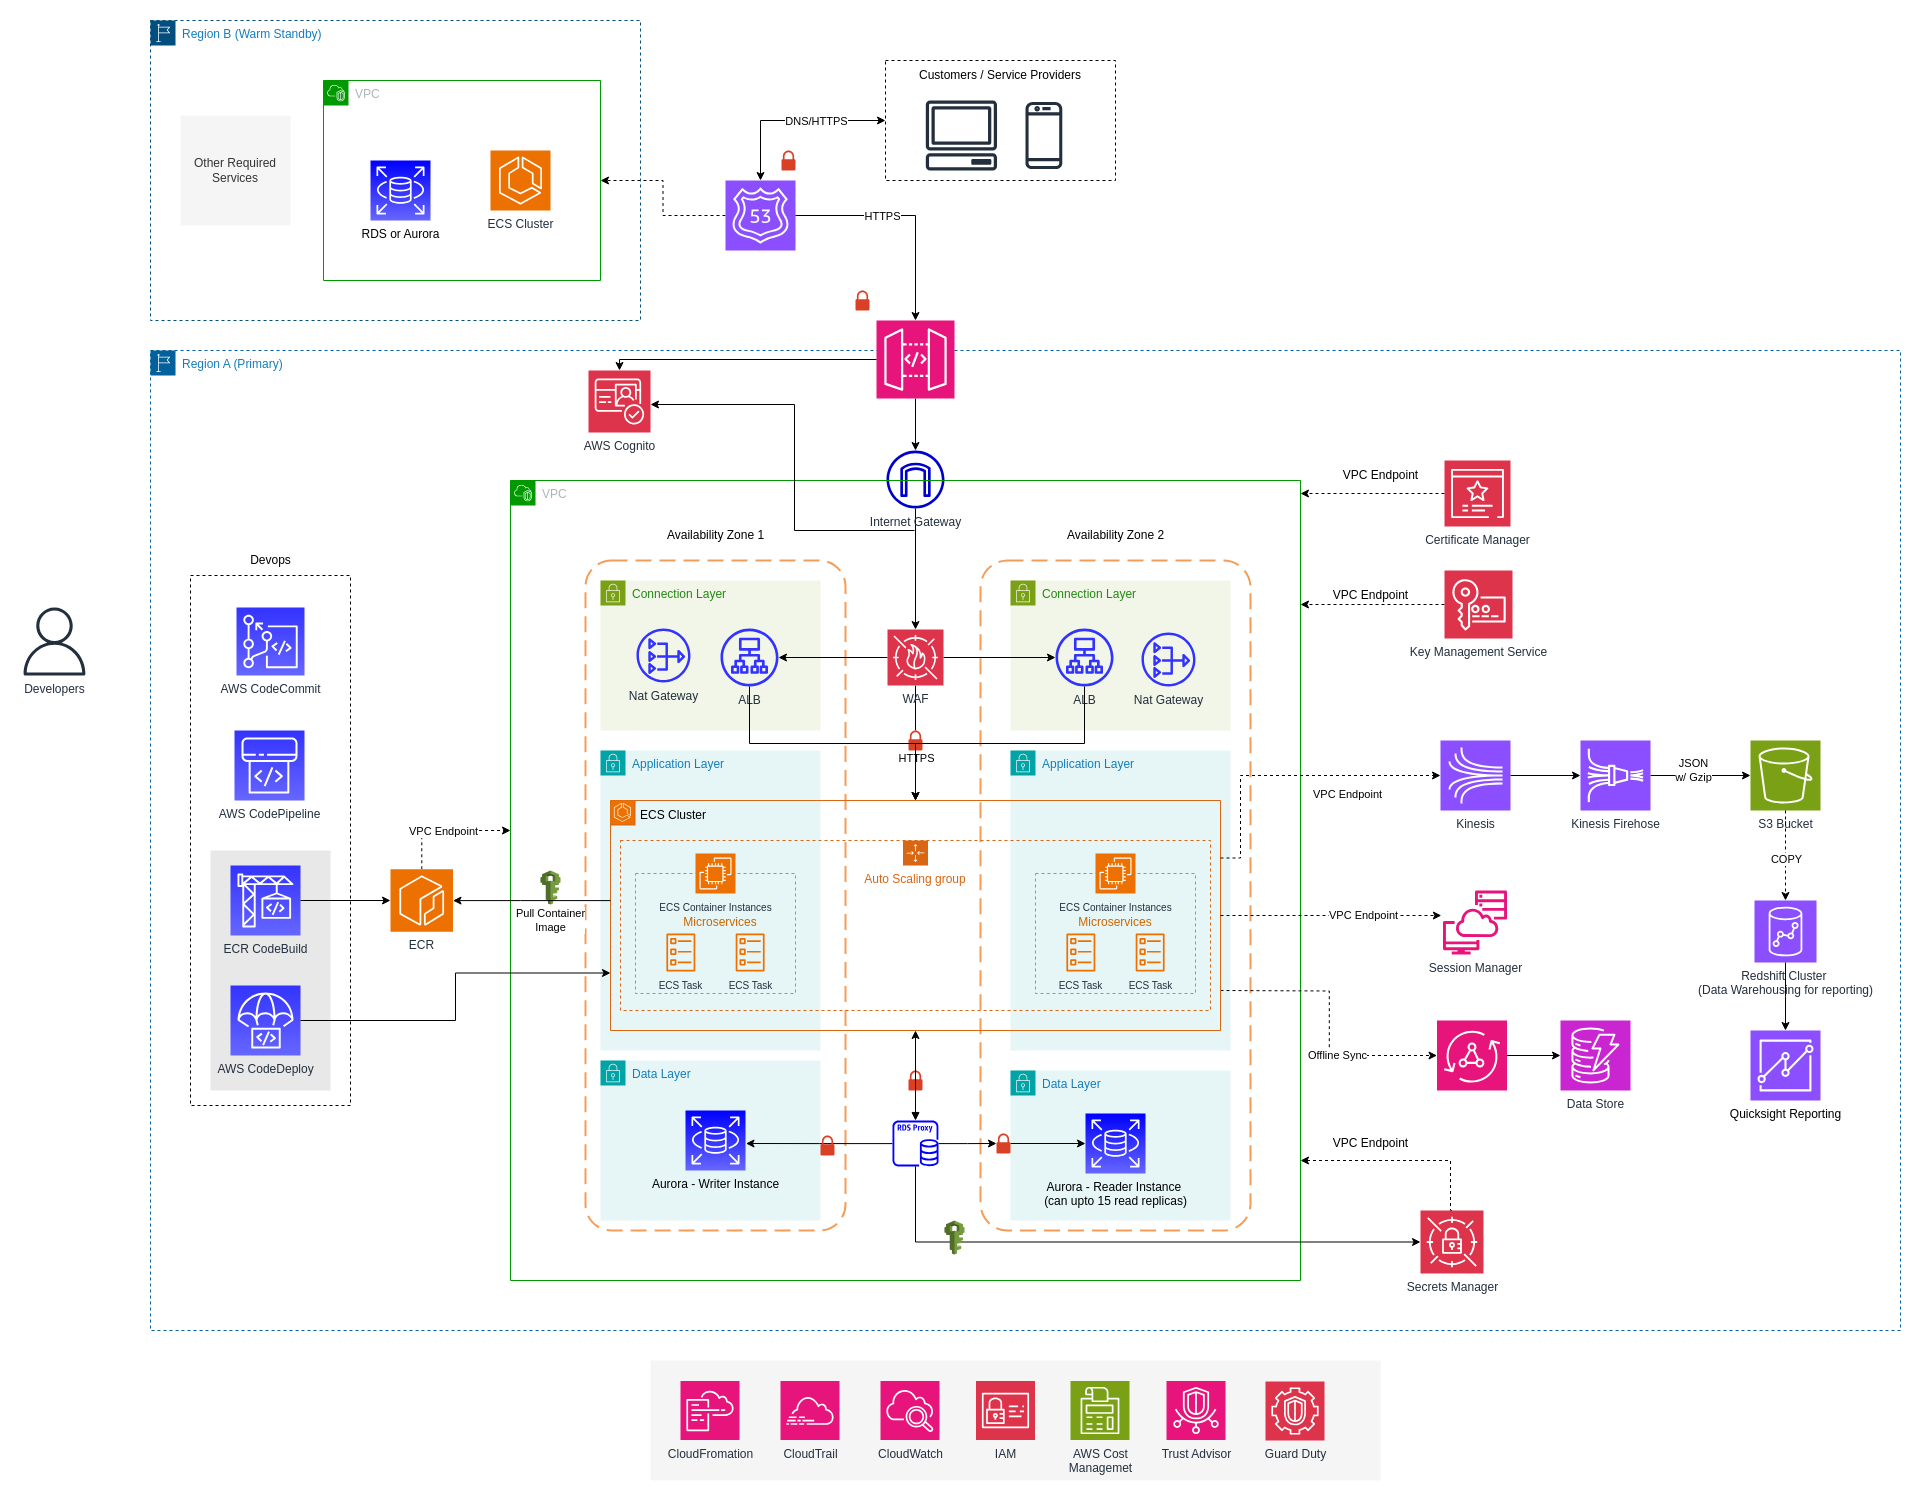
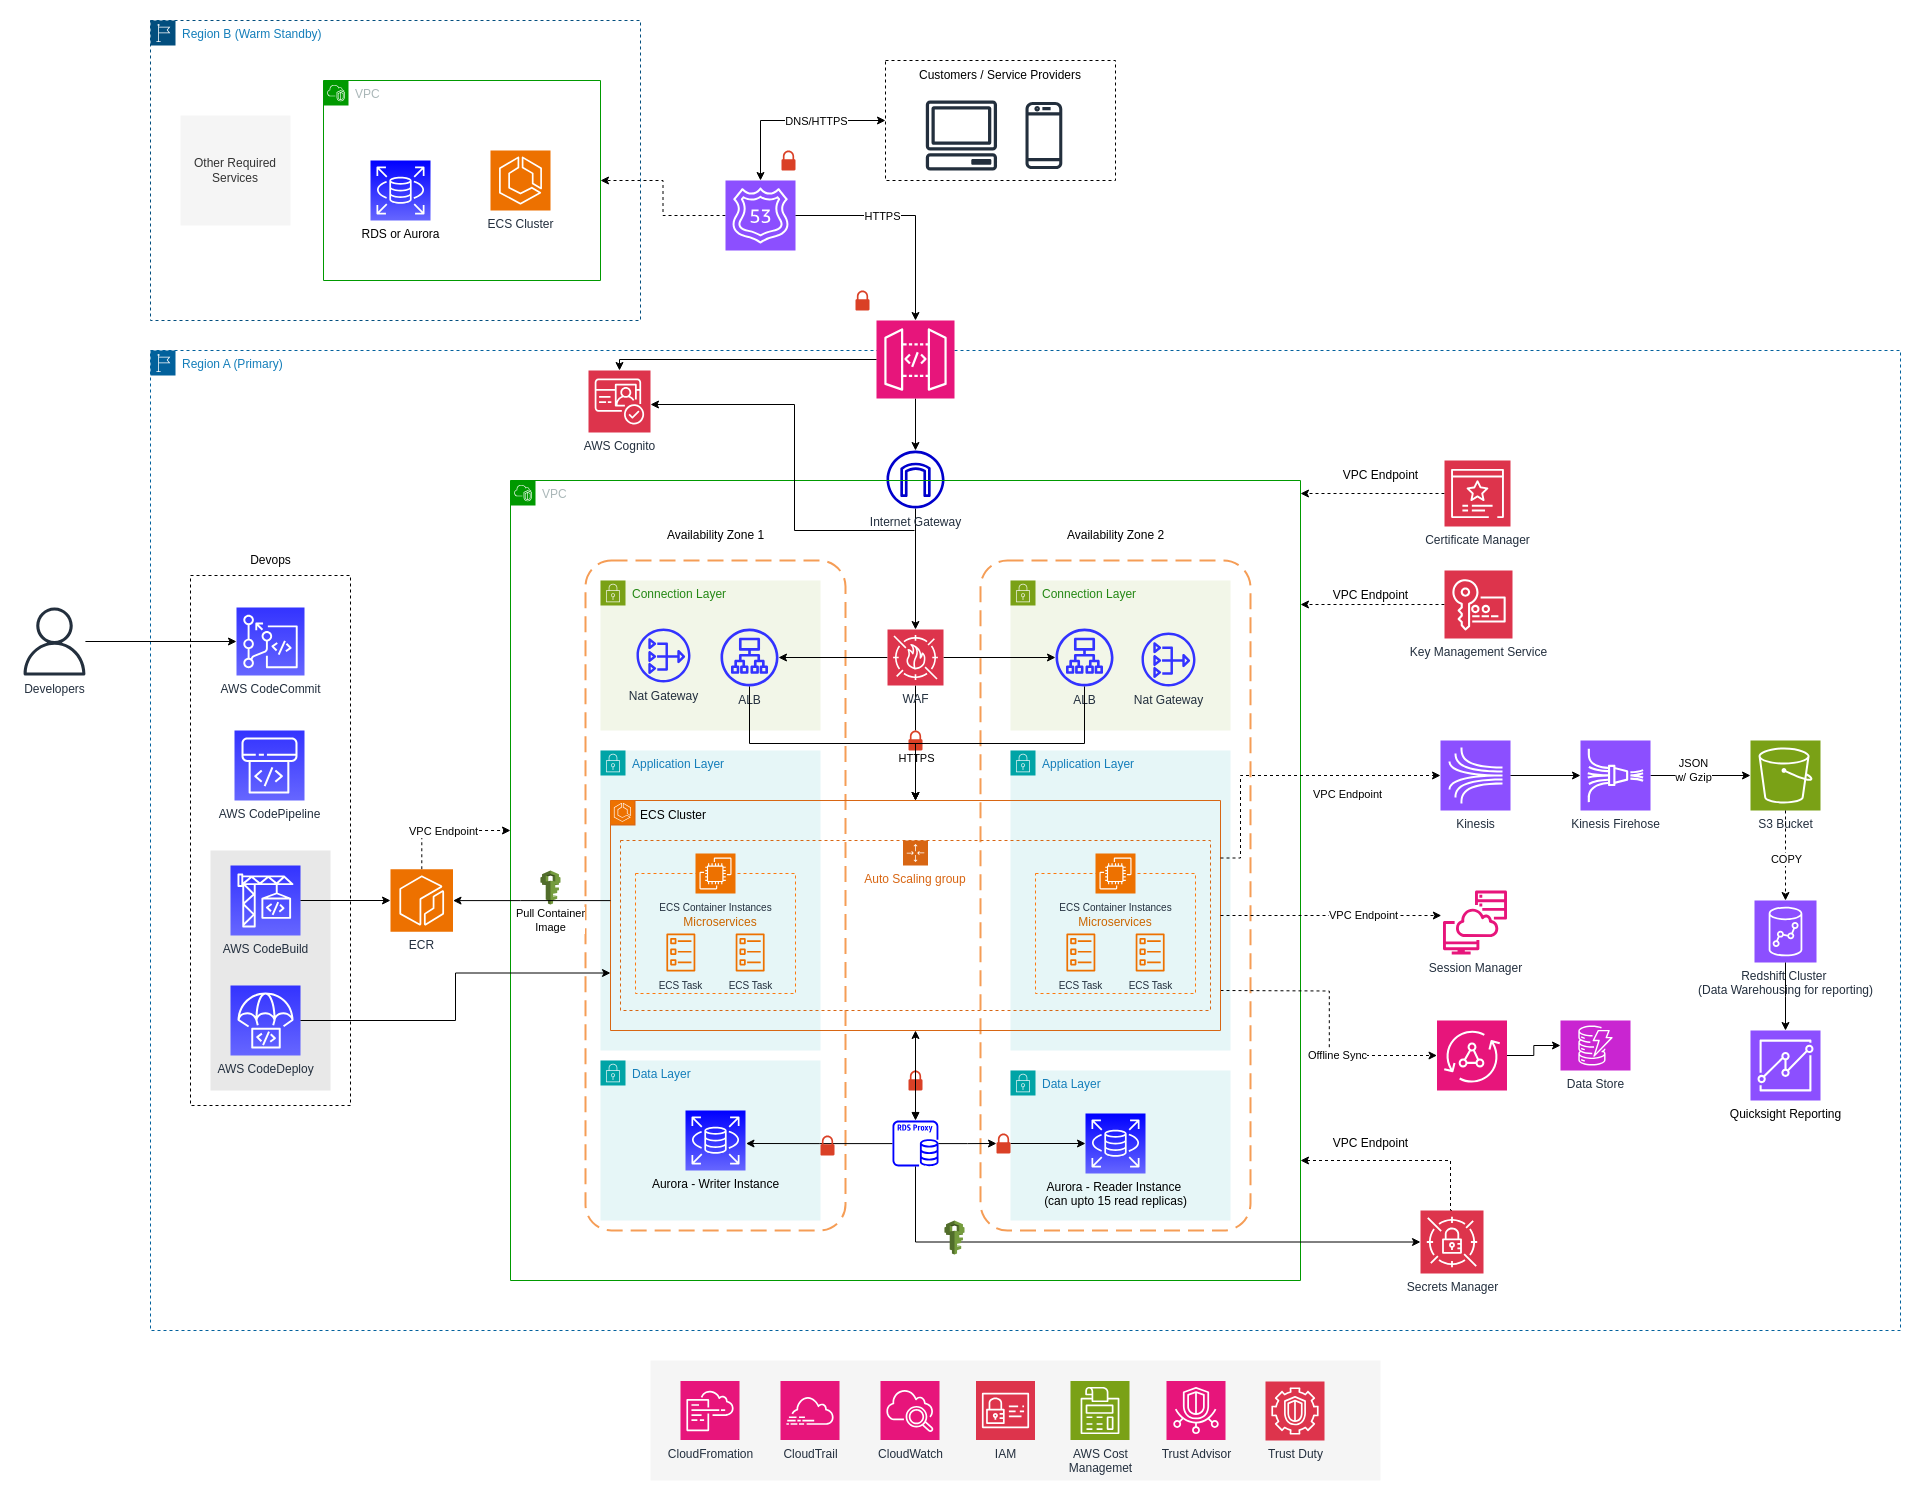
none -> (158, 642)
(266, 950) -> (266, 950)
(1596, 1056) -> (1596, 1046)
(1296, 1455) -> (1296, 1455)
